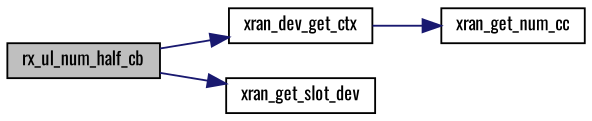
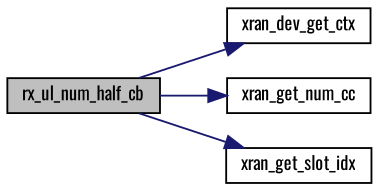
(398, 26) -> (184, 96)
(301, 96) -> (299, 166)
